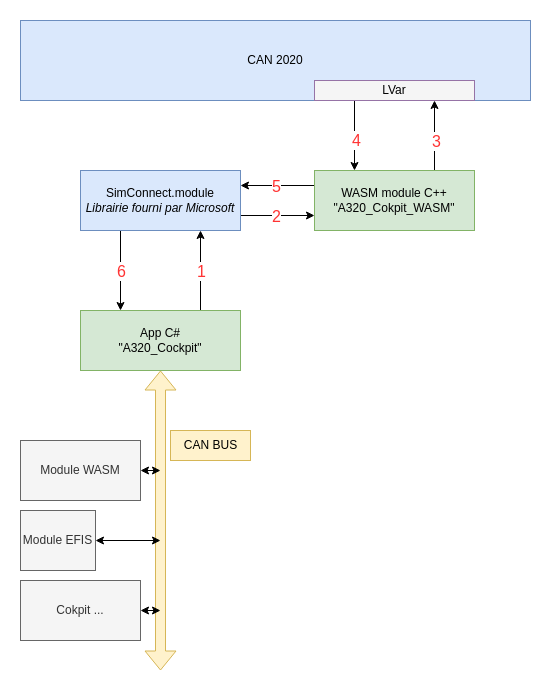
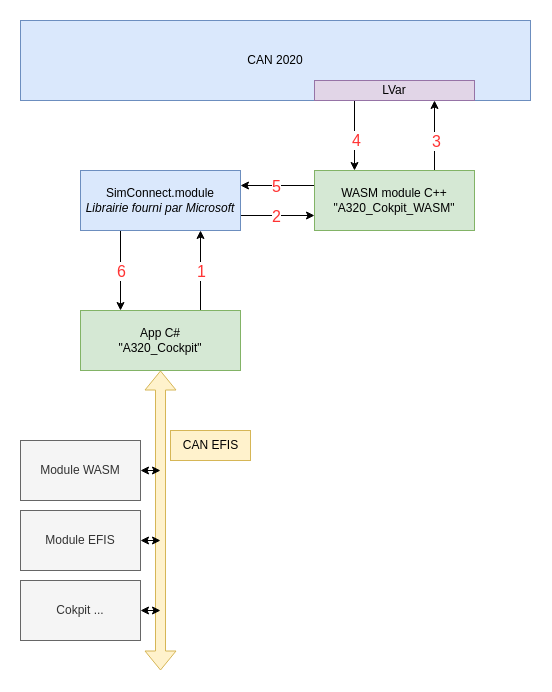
(395, 91) -> (395, 91)
(211, 446) -> (211, 446)
(58, 541) -> (81, 541)
